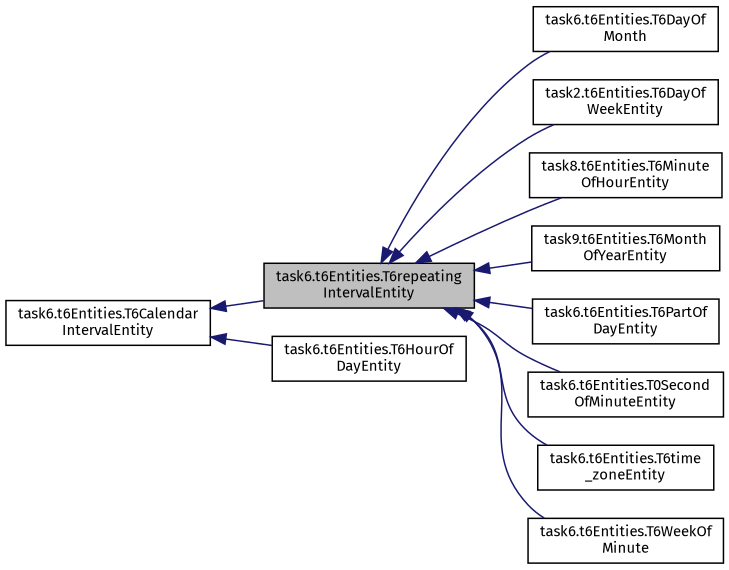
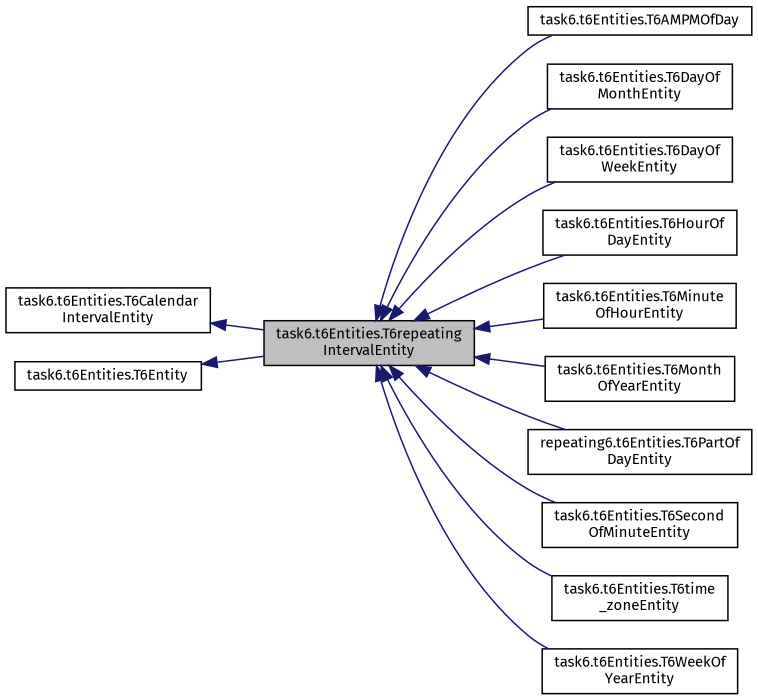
none -> (640, 21)
(626, 29) -> (640, 87)
(626, 102) -> (640, 160)
(626, 175) -> (640, 306)
(626, 248) -> (640, 379)
(626, 321) -> (640, 452)
(249, 342) -> (495, 282)
none -> (108, 376)
(626, 395) -> (640, 525)
(626, 541) -> (640, 671)
